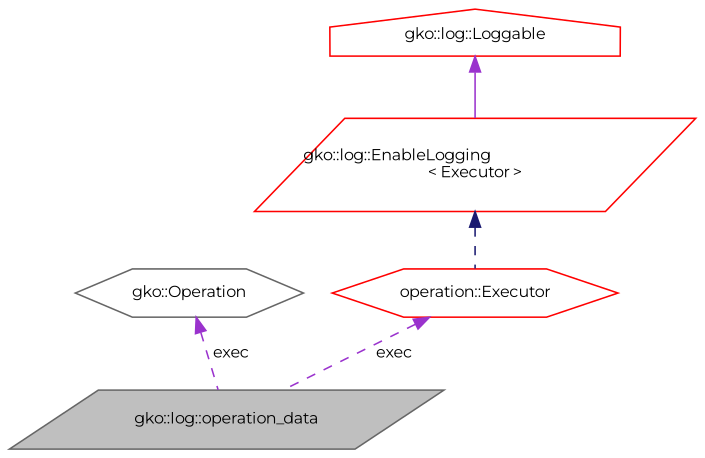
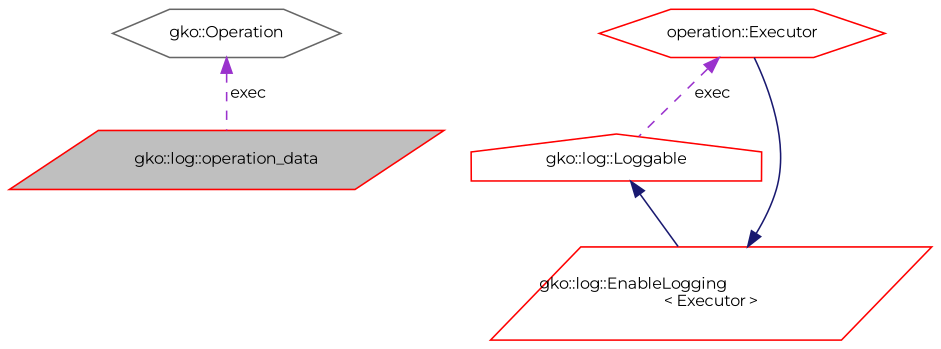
(475, 95) -> (659, 220)
(475, 248) -> (780, 146)
(349, 357) -> (673, 103)
(227, 420) -> (227, 160)
